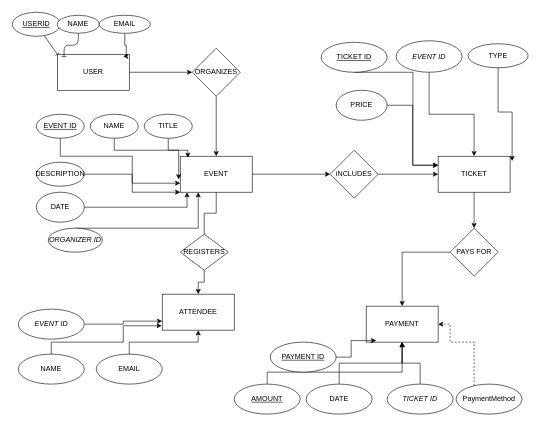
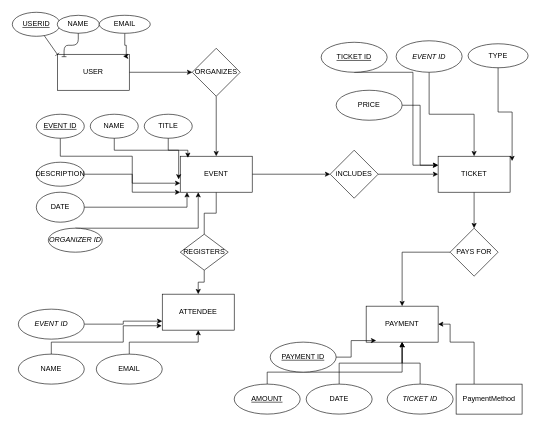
(362, 105) -> (369, 105)
(471, 342) -> (470, 342)
(489, 399) -> (489, 399)
